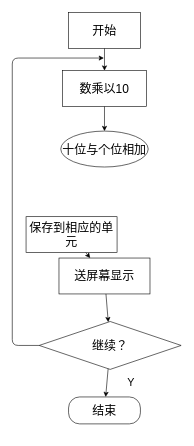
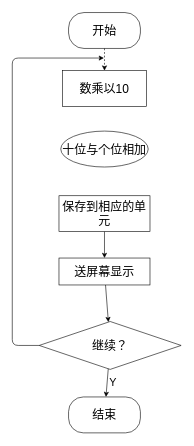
(105, 30) -> (105, 30)
(105, 57) -> (105, 57)
(105, 117) -> none
(72, 235) -> (105, 214)
(105, 276) -> (105, 272)
(131, 383) -> (113, 383)
(105, 411) -> (105, 416)
